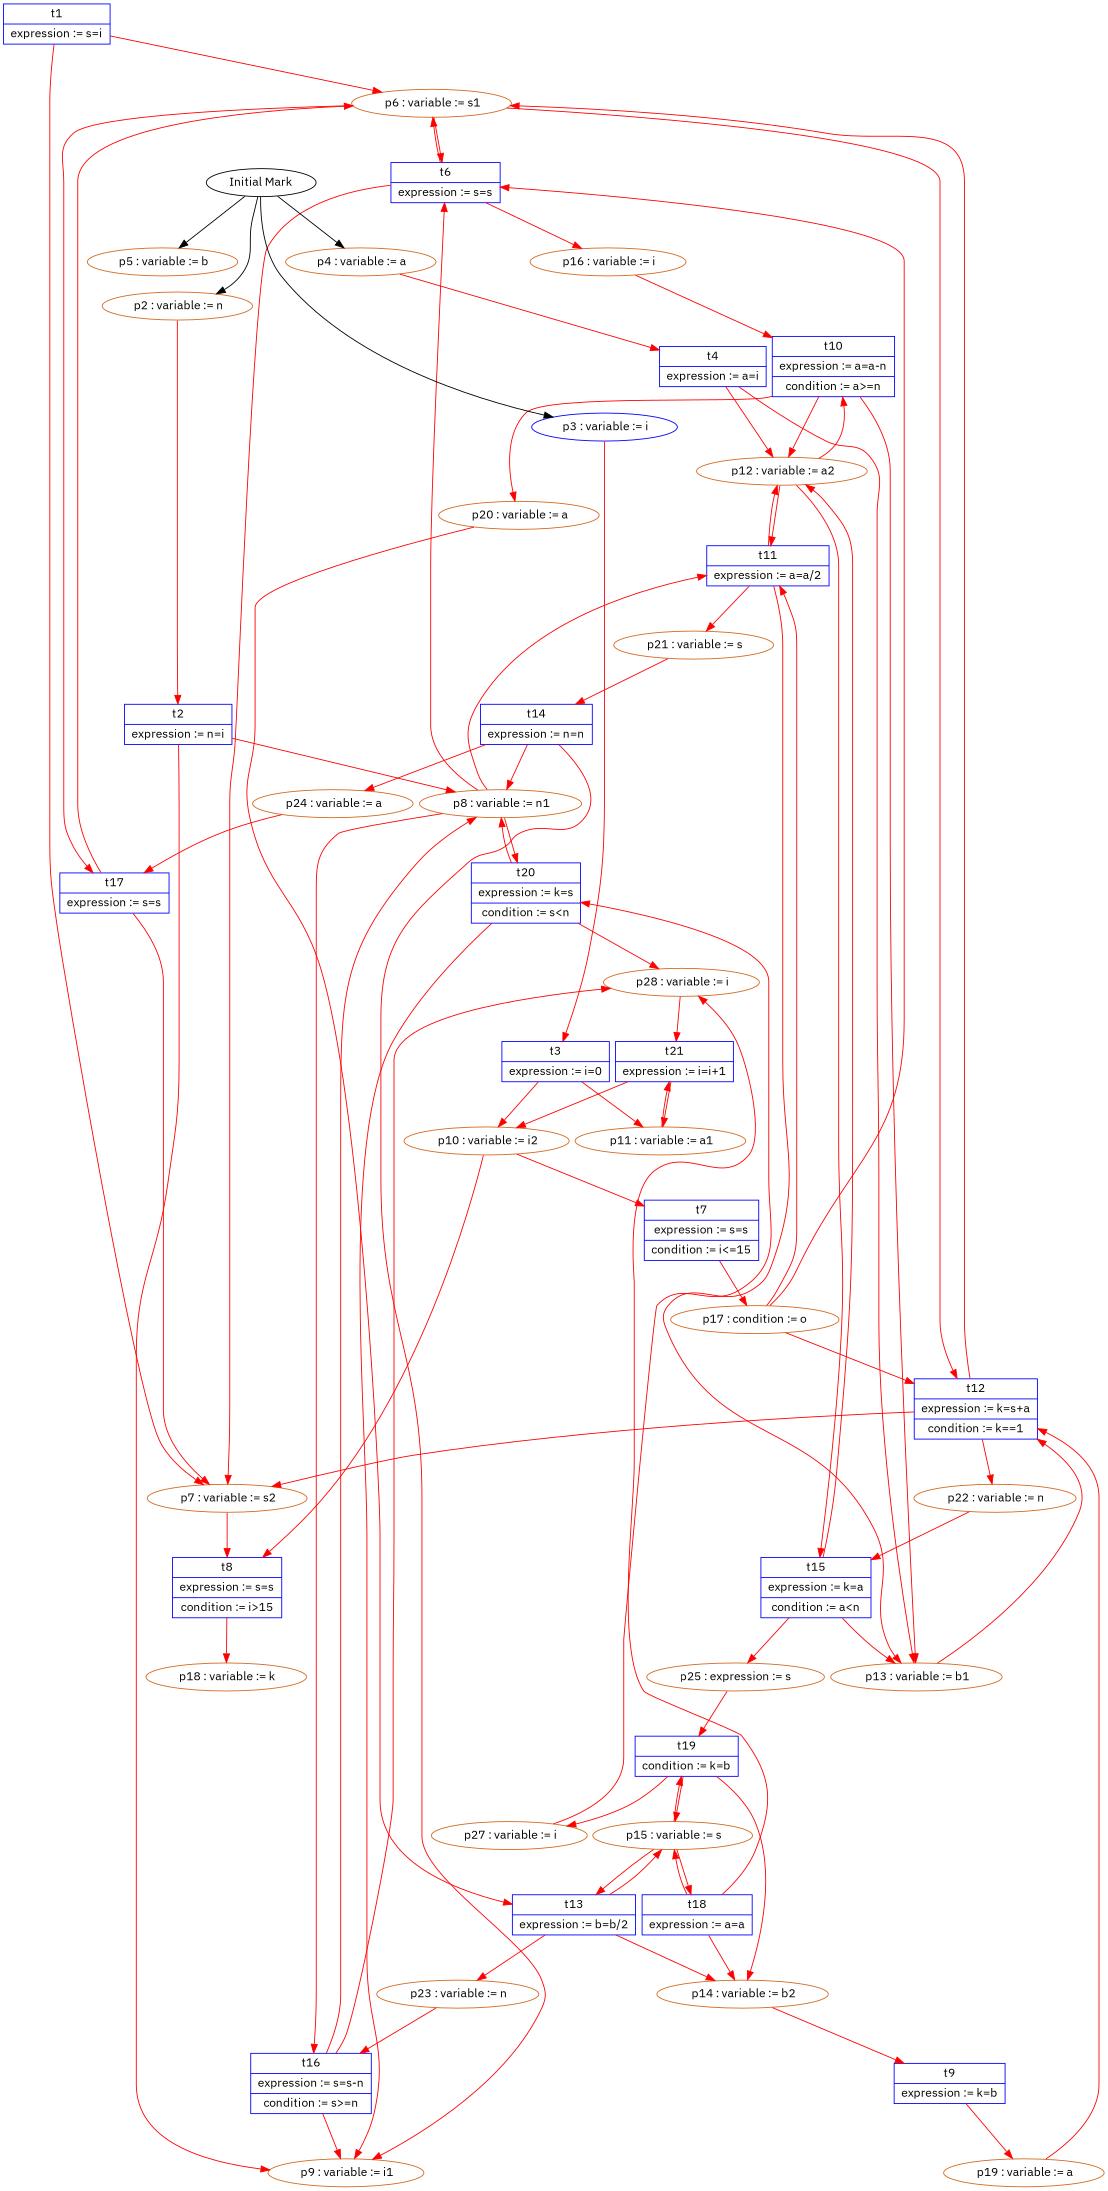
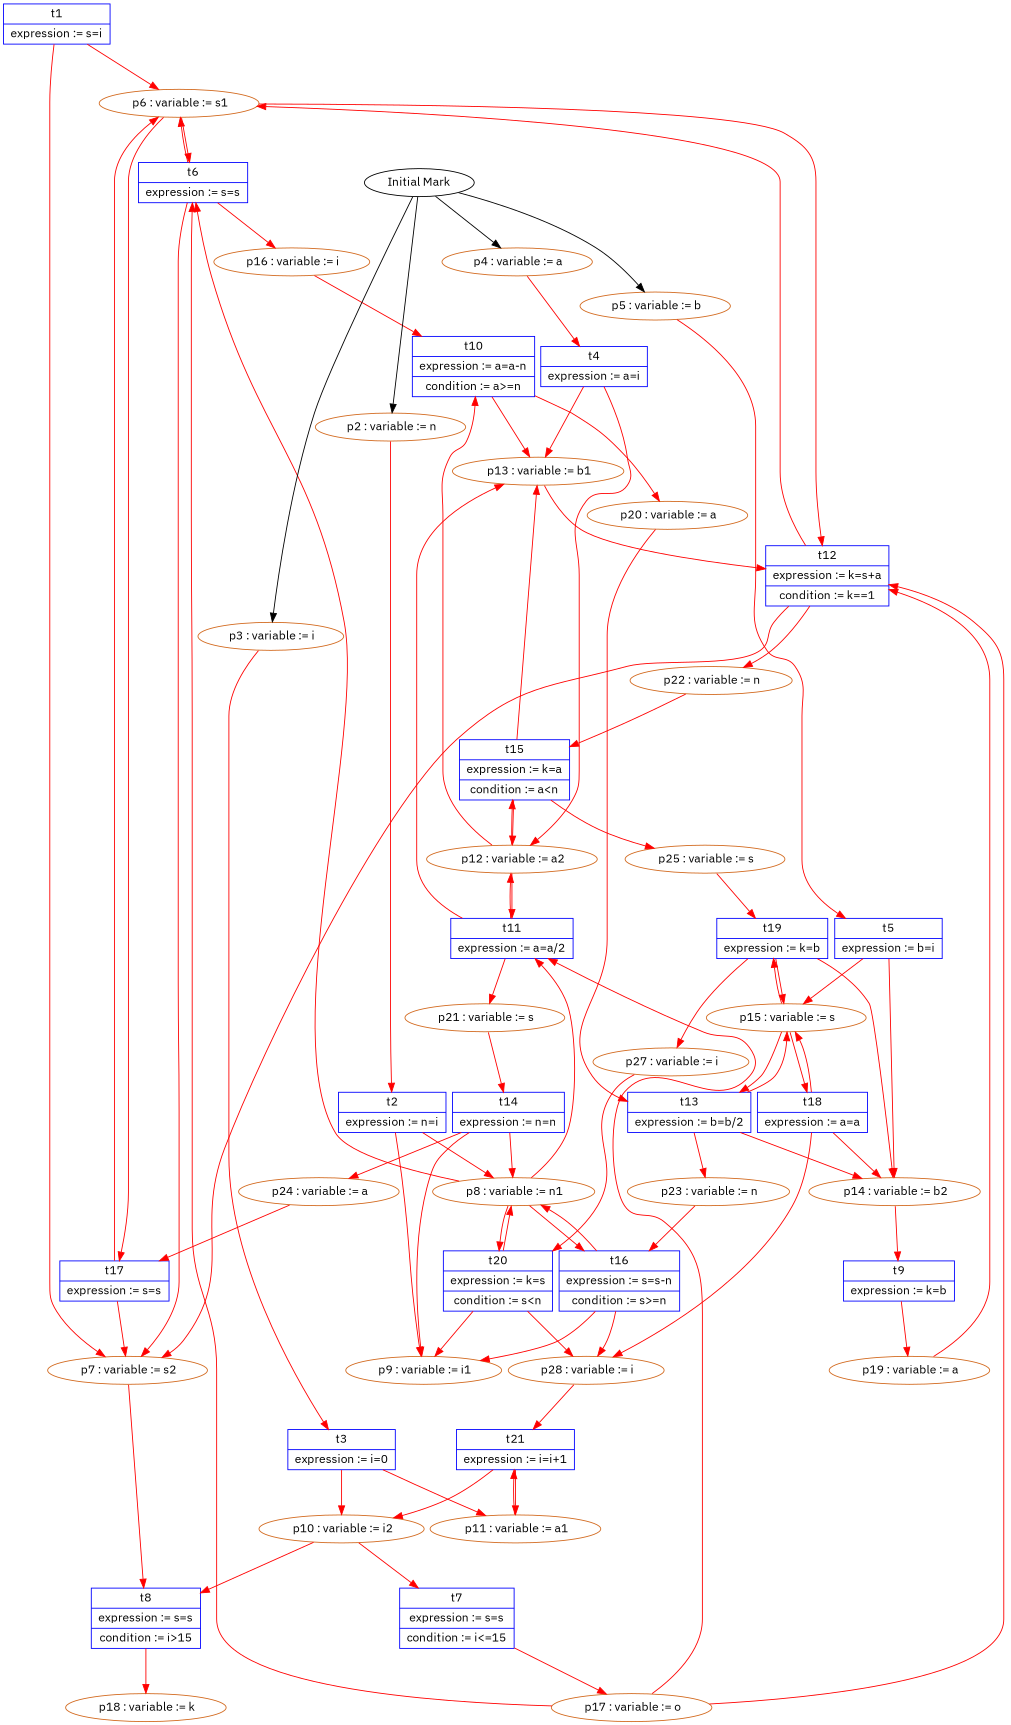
(806, 423) -> none
(605, 427) -> (271, 636)
none -> (888, 938)
(755, 1320) -> (632, 1708)
(736, 1677) -> (705, 859)
(687, 1766) -> (772, 948)
